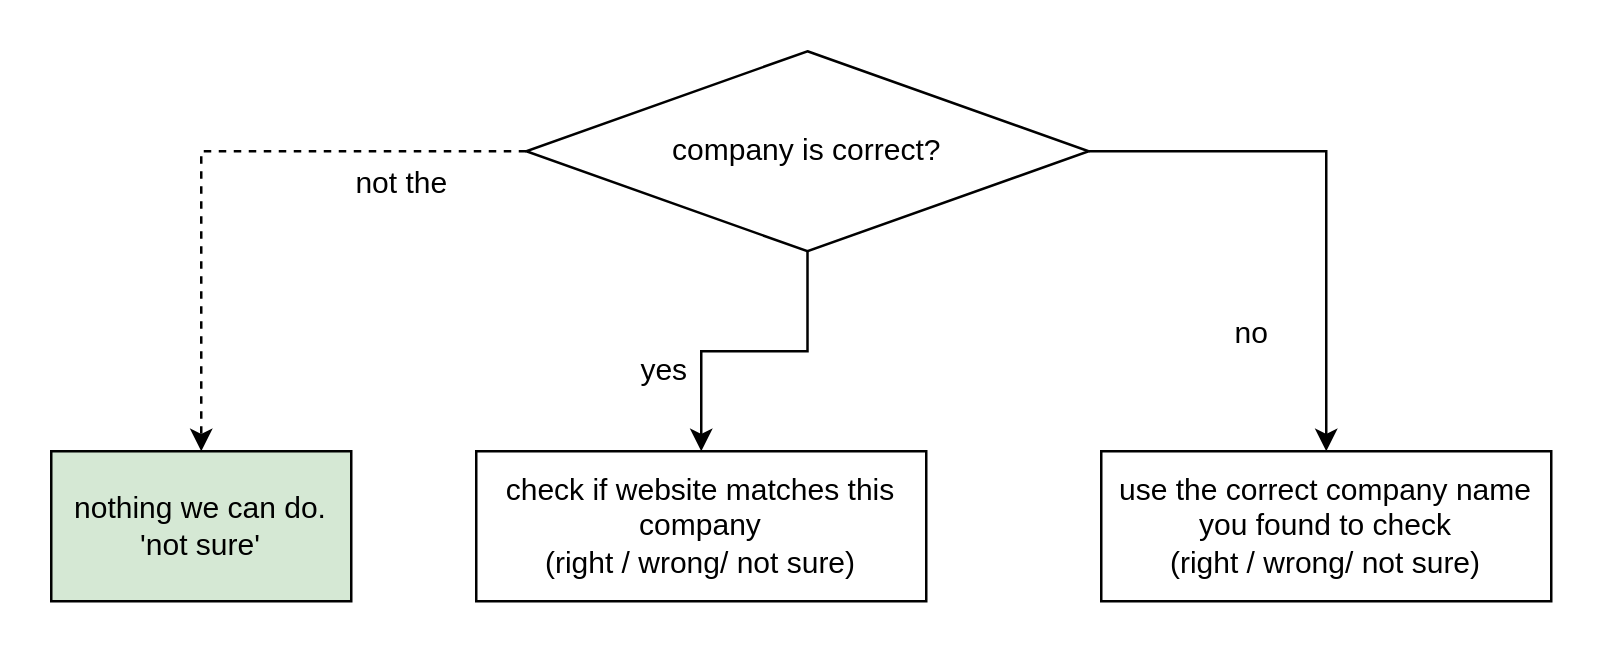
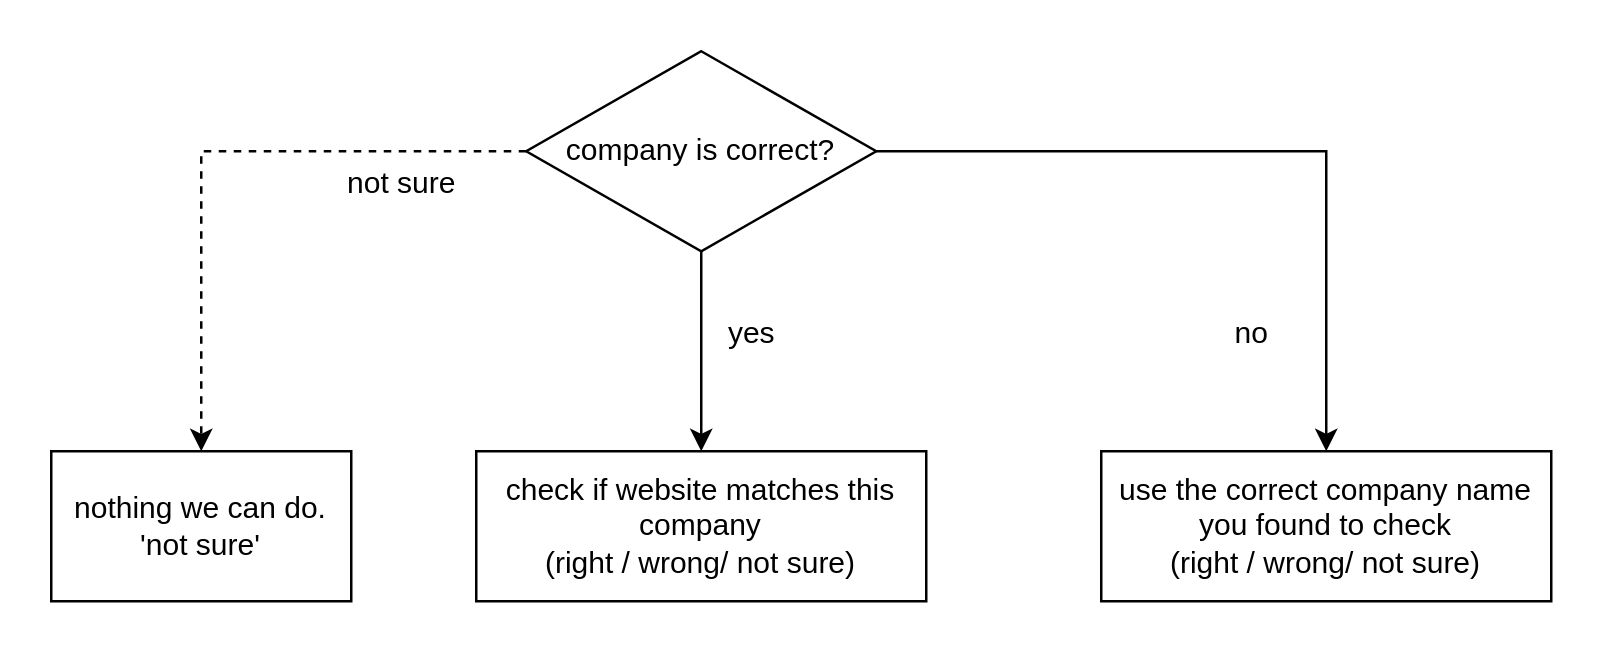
(808, 151) -> (701, 151)
(403, 184) -> (403, 184)
(664, 371) -> (751, 334)
(201, 526) -> (201, 526)
